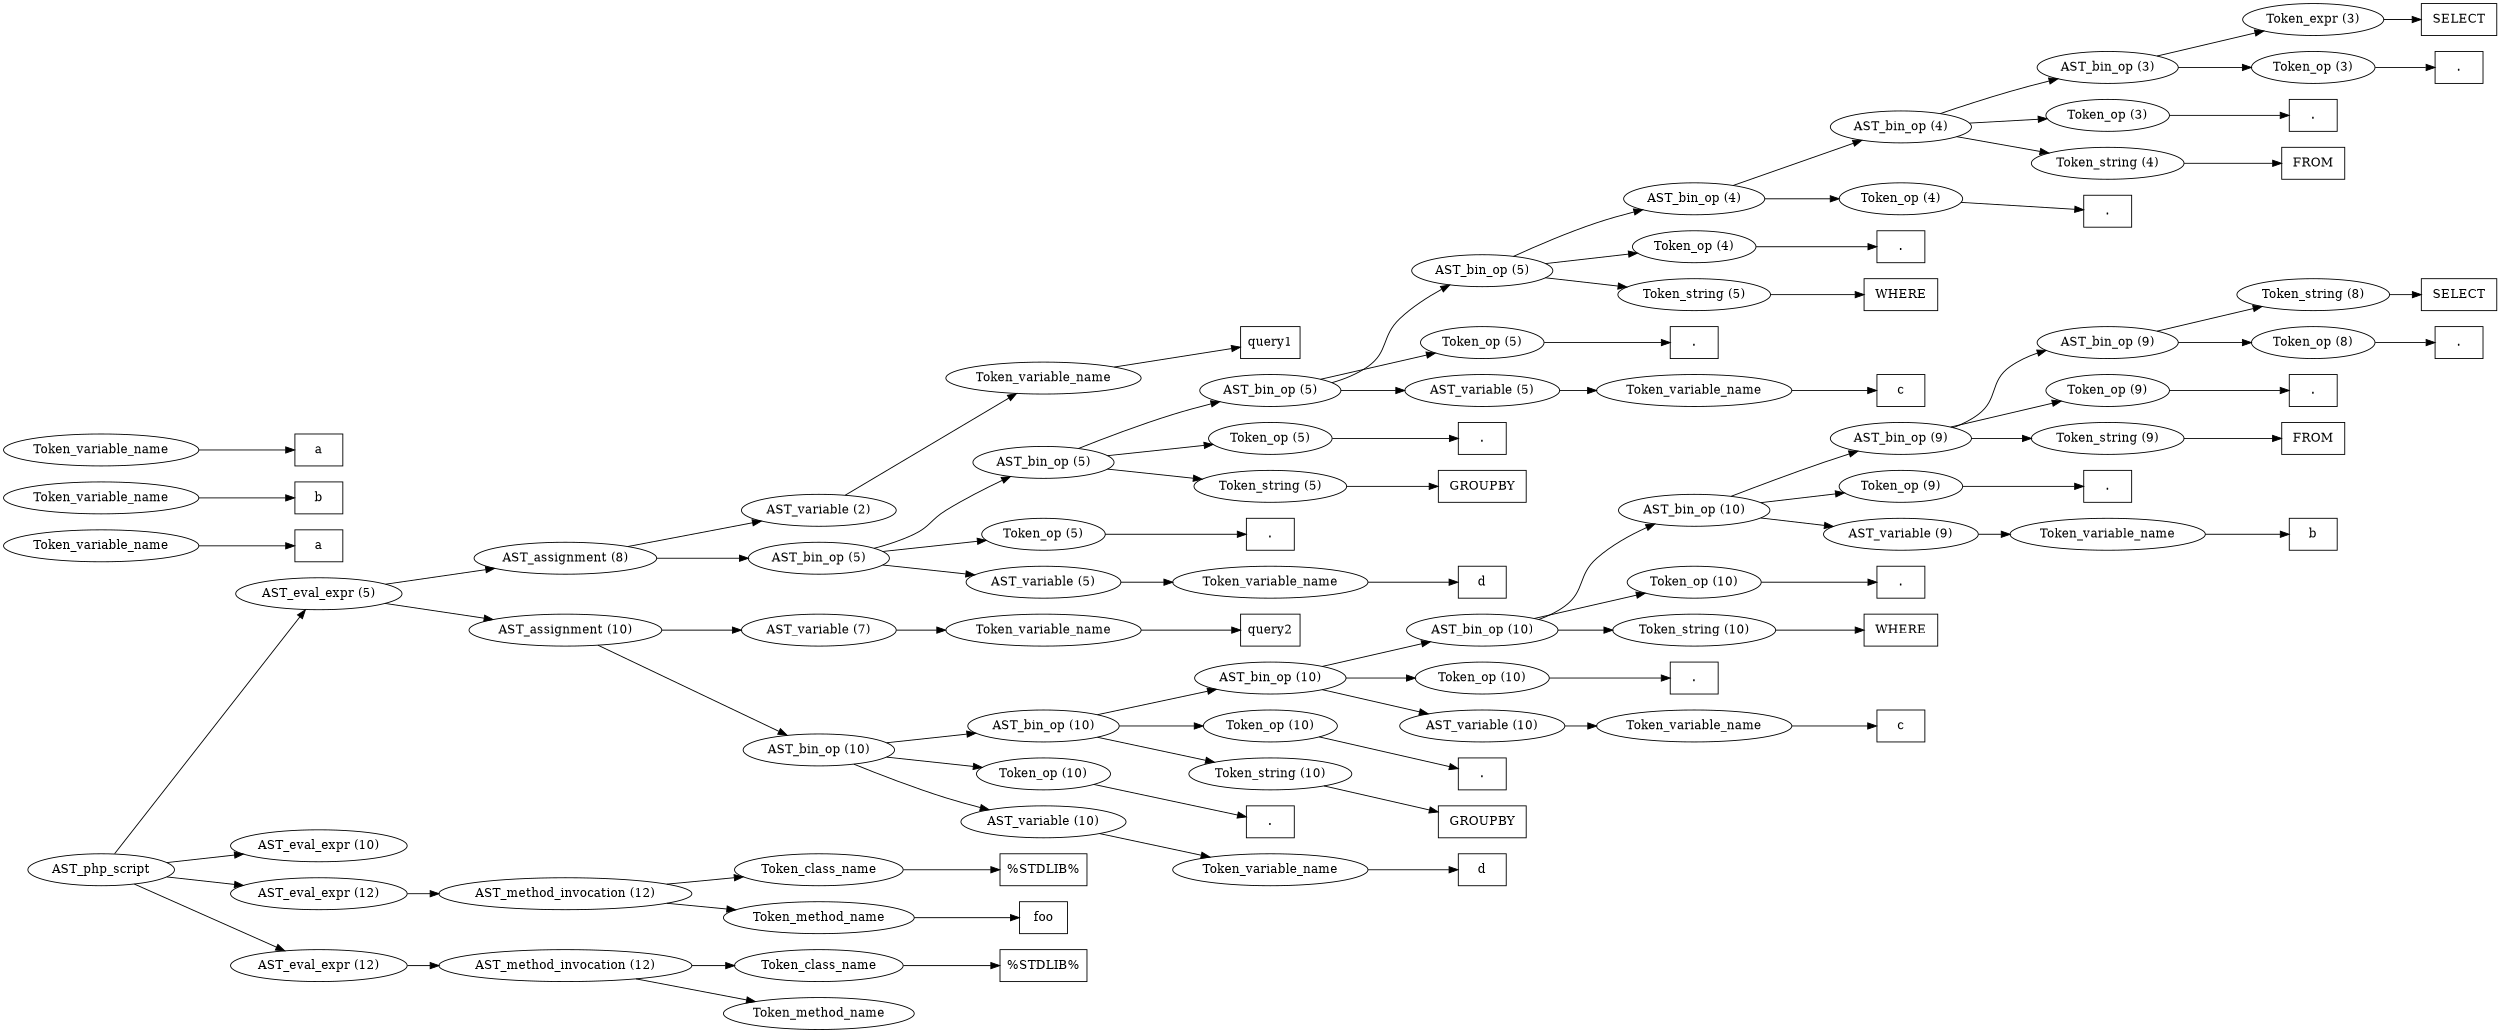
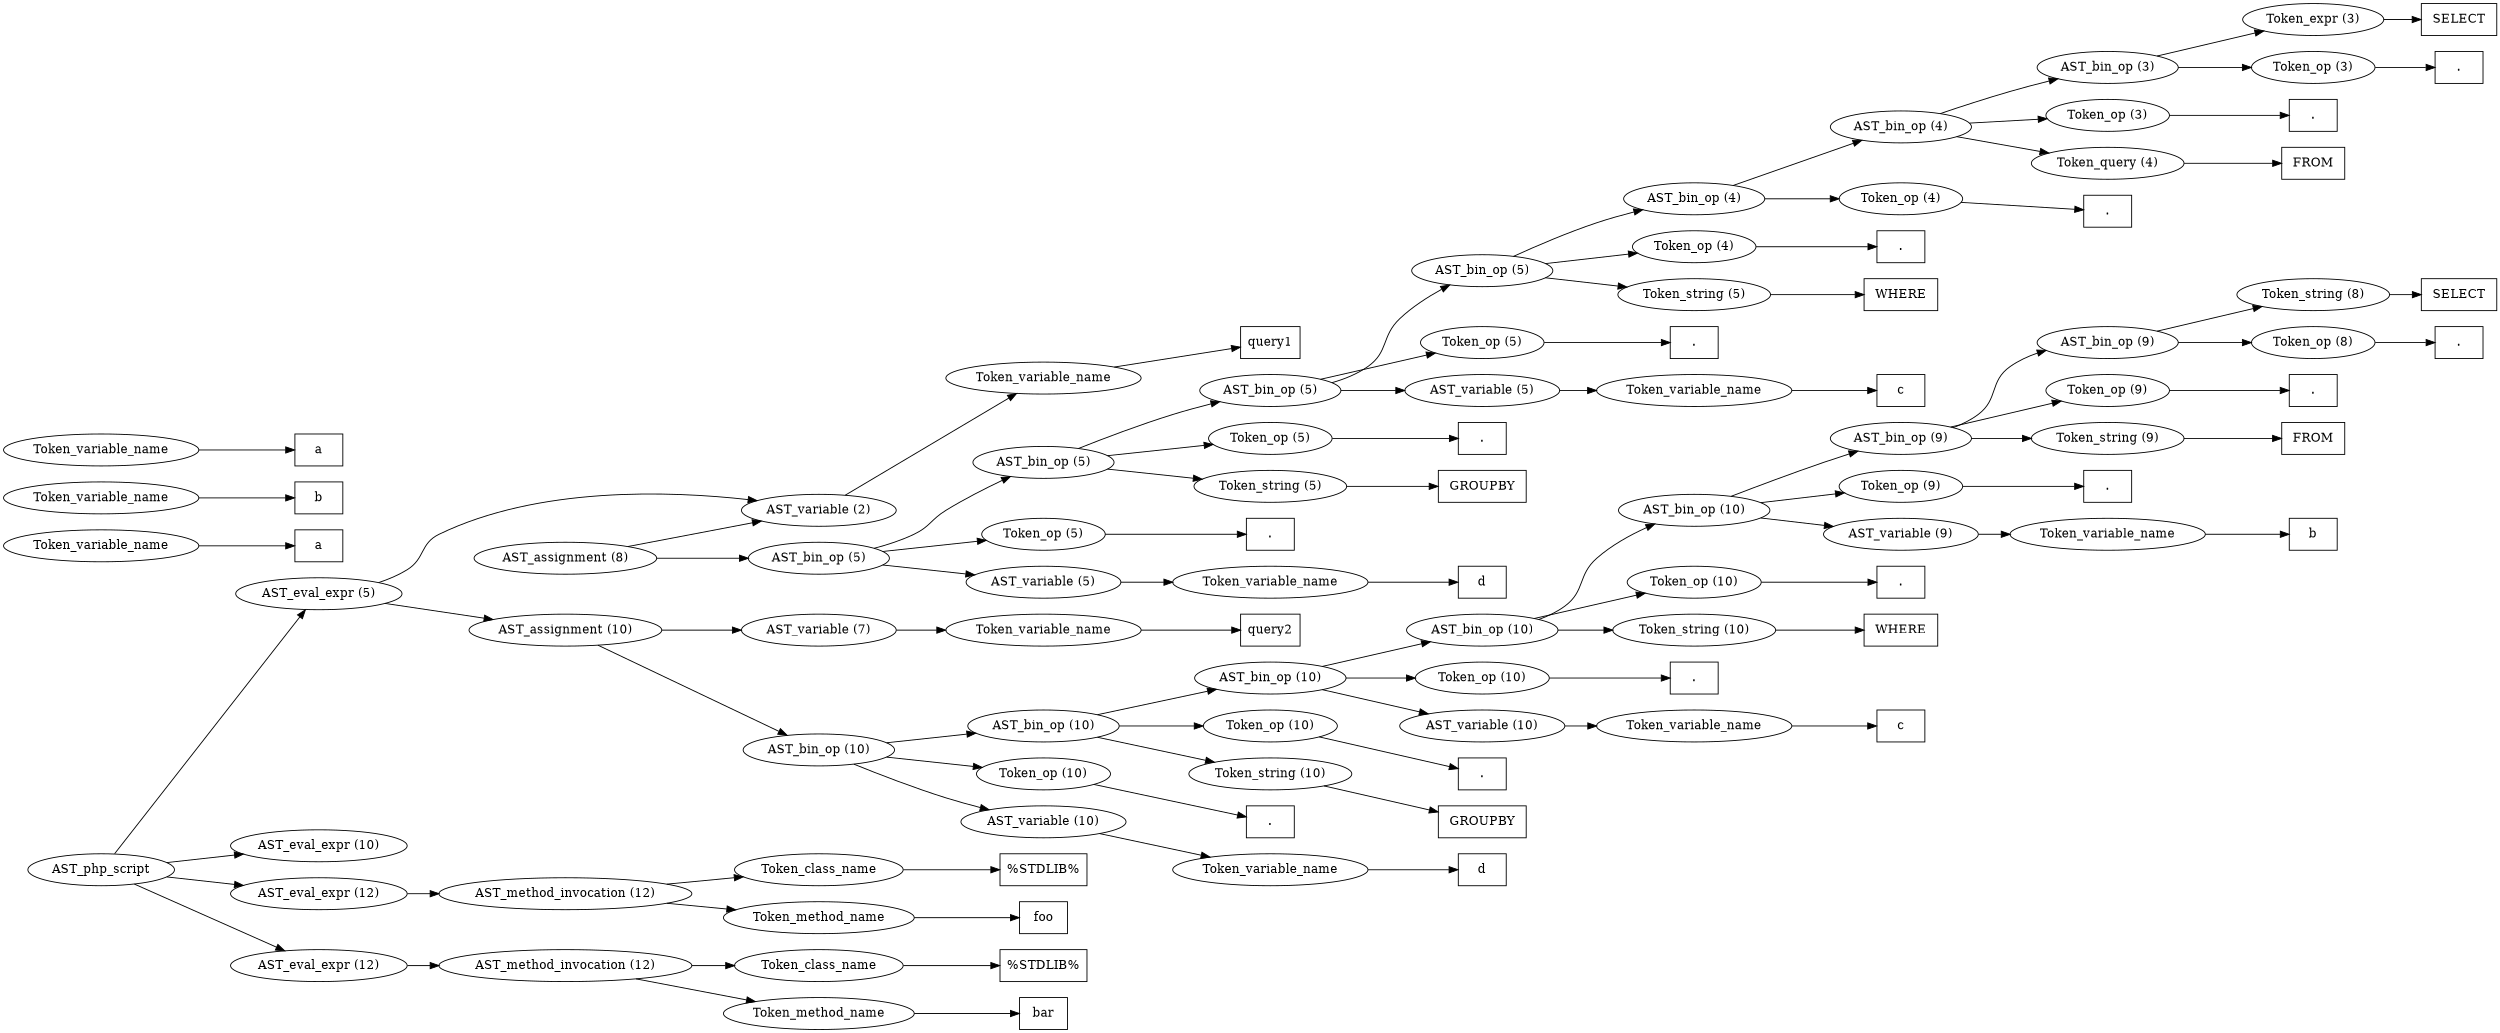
(2108, 163) -> (2108, 163)
(436, 577) -> (551, 501)
none -> (1044, 1014)
